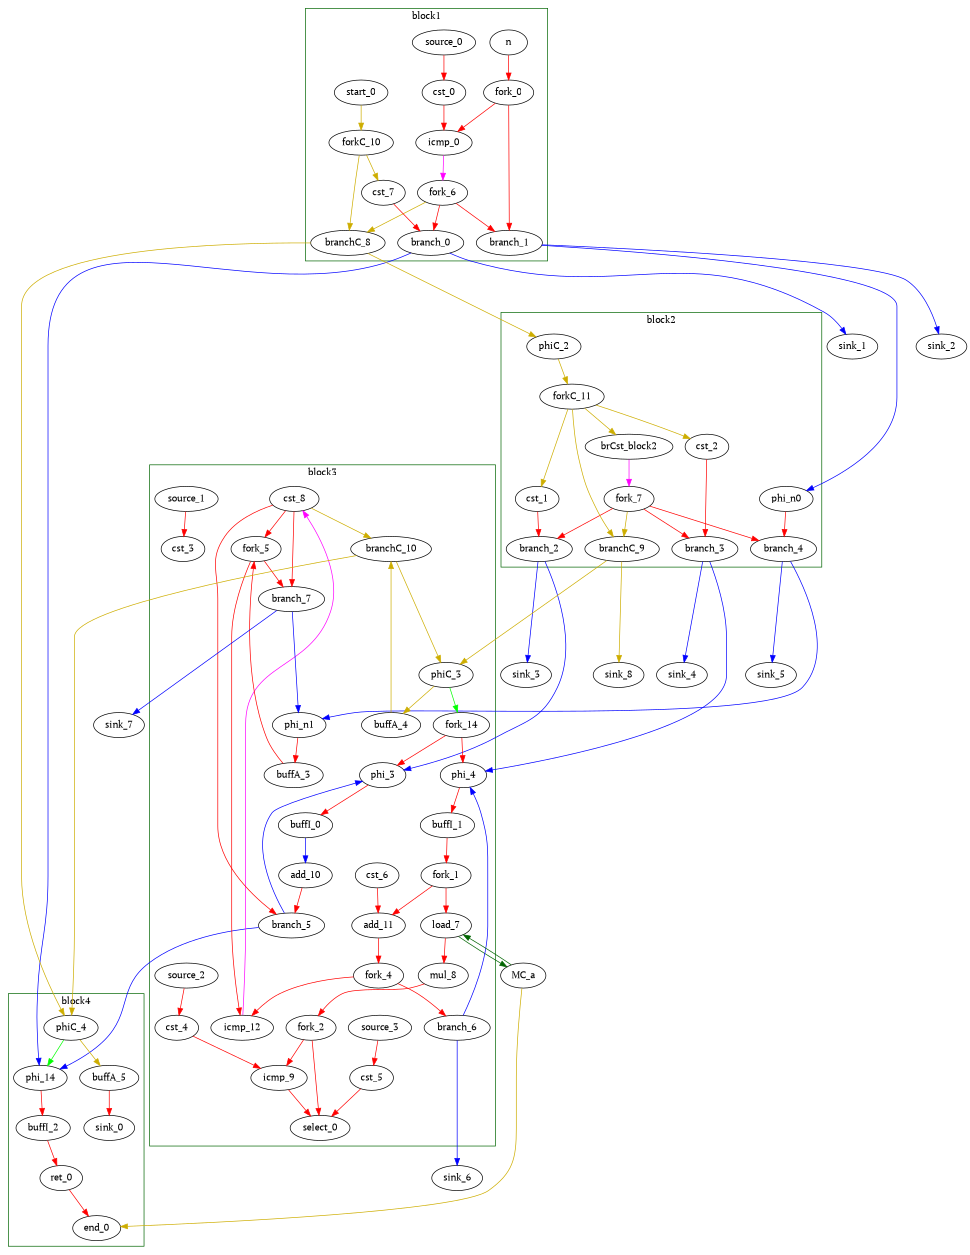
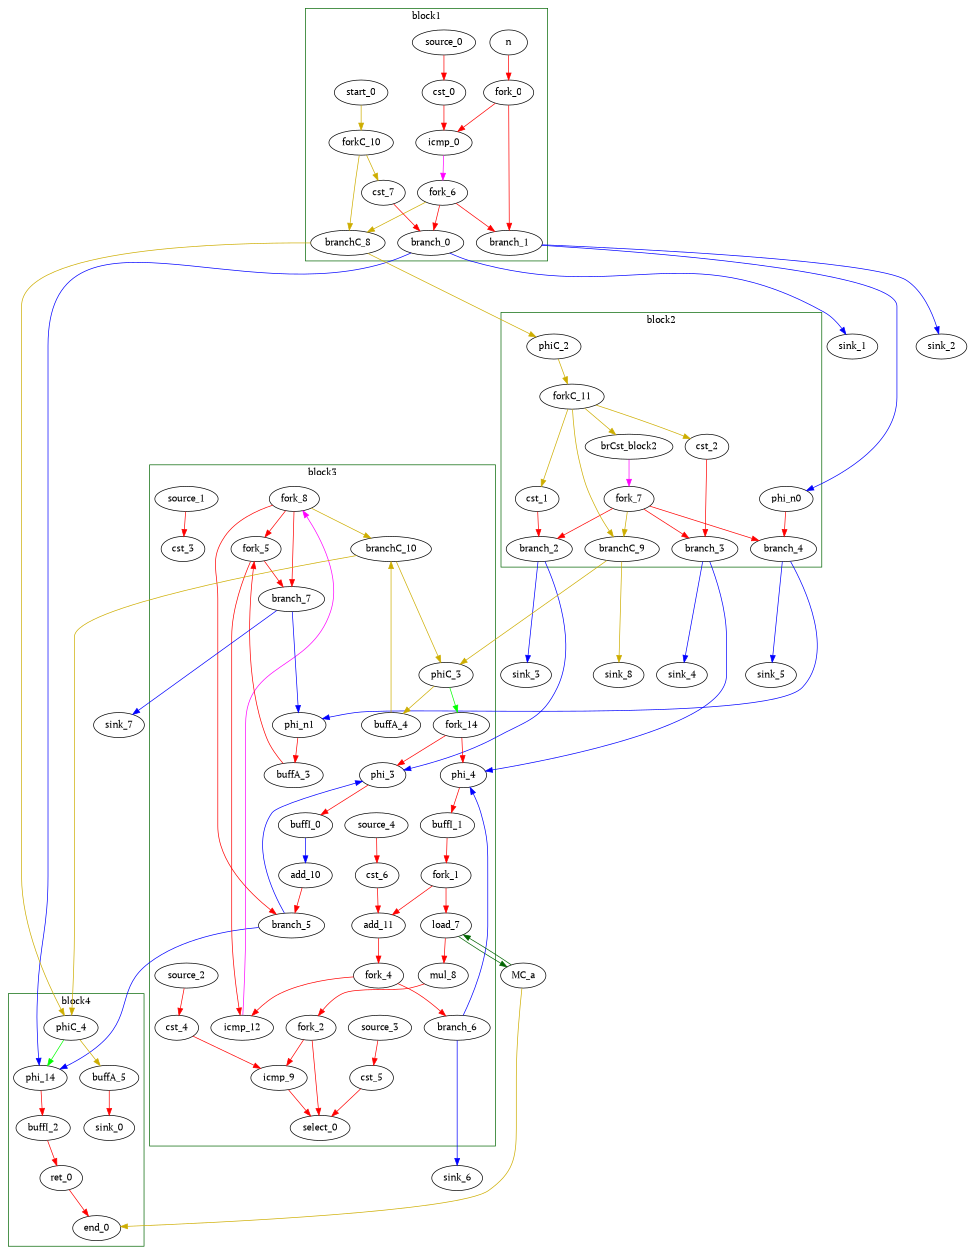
(294, 499) -> (294, 499)
none -> (376, 825)
